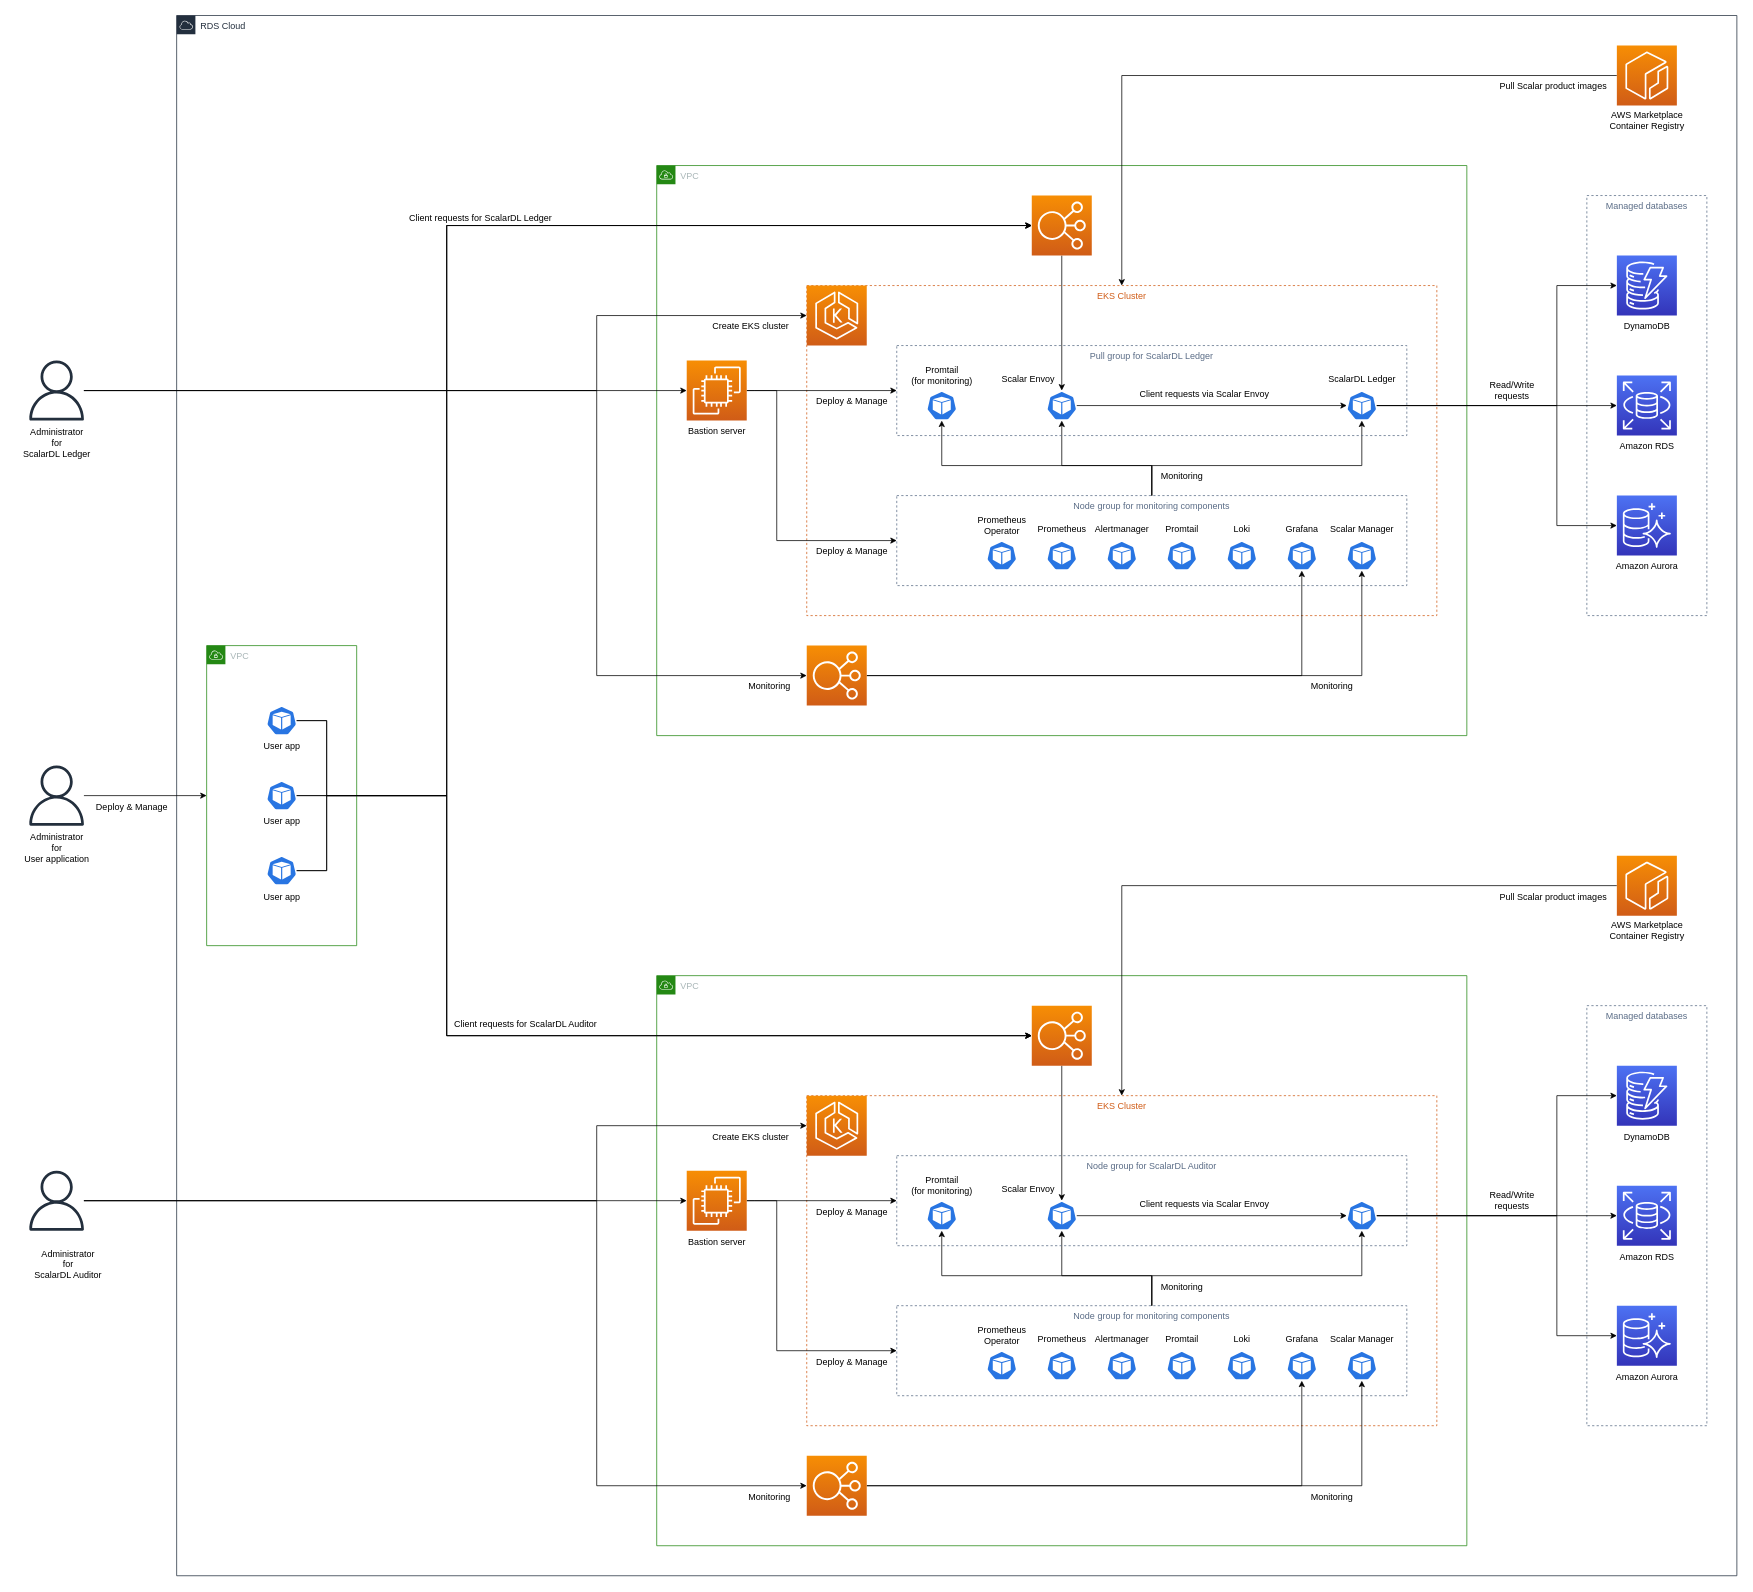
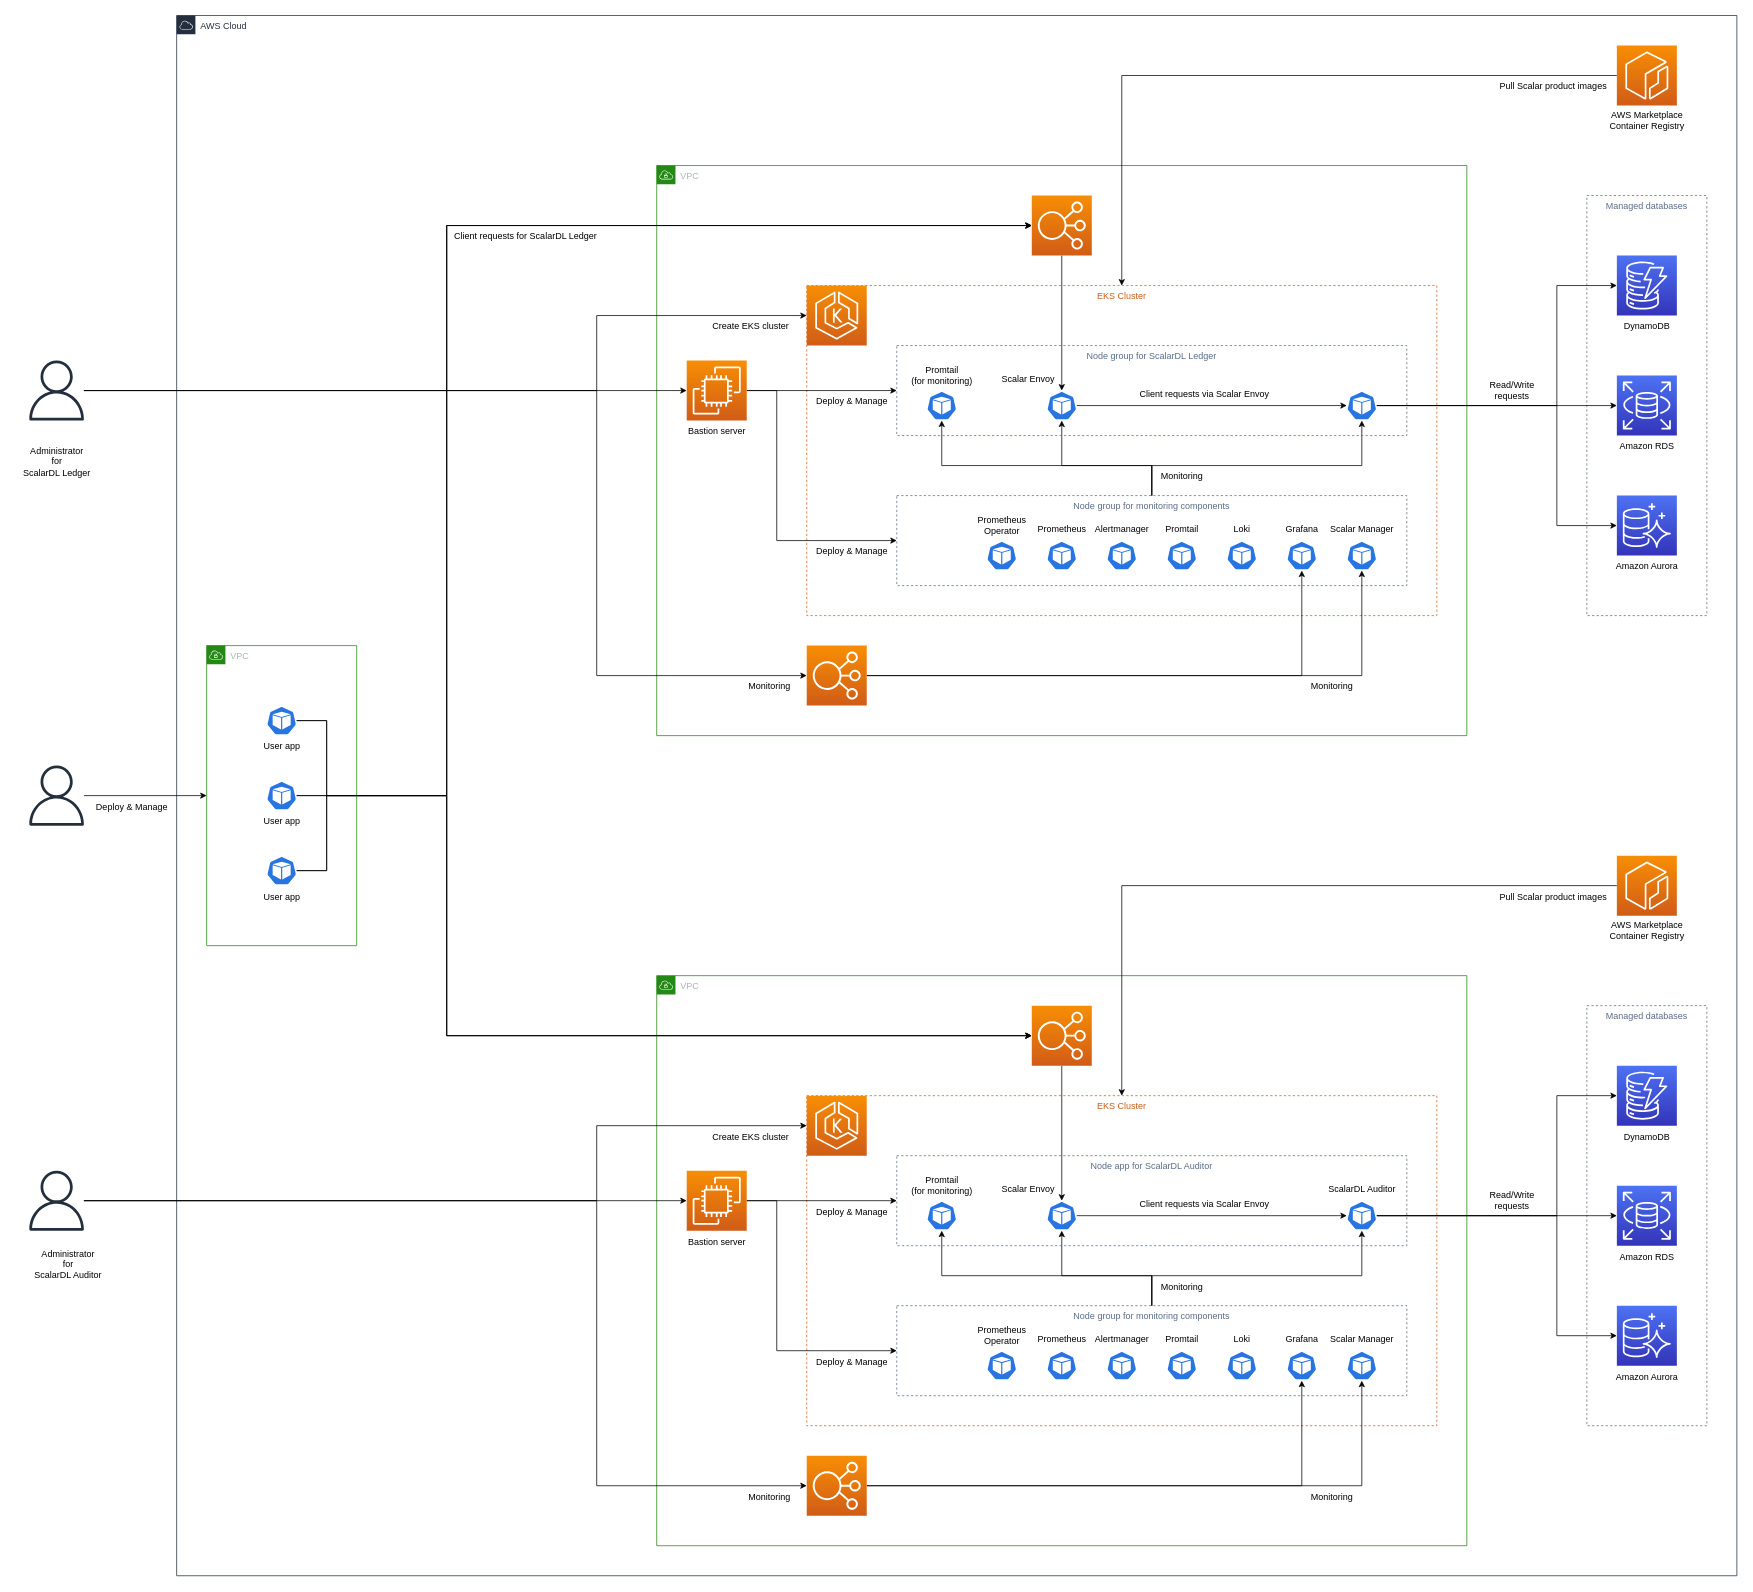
(221, 26) -> (221, 26)
(480, 218) -> (525, 237)
(1151, 356) -> (1151, 356)
(1362, 379) -> none
(57, 443) -> (57, 462)
(57, 848) -> none
(525, 1024) -> none
(1151, 1166) -> (1151, 1166)
none -> (1362, 1189)
